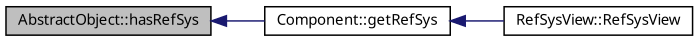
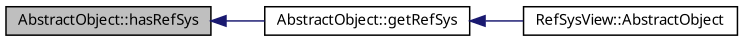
(358, 21) -> (367, 21)
(598, 21) -> (630, 21)
